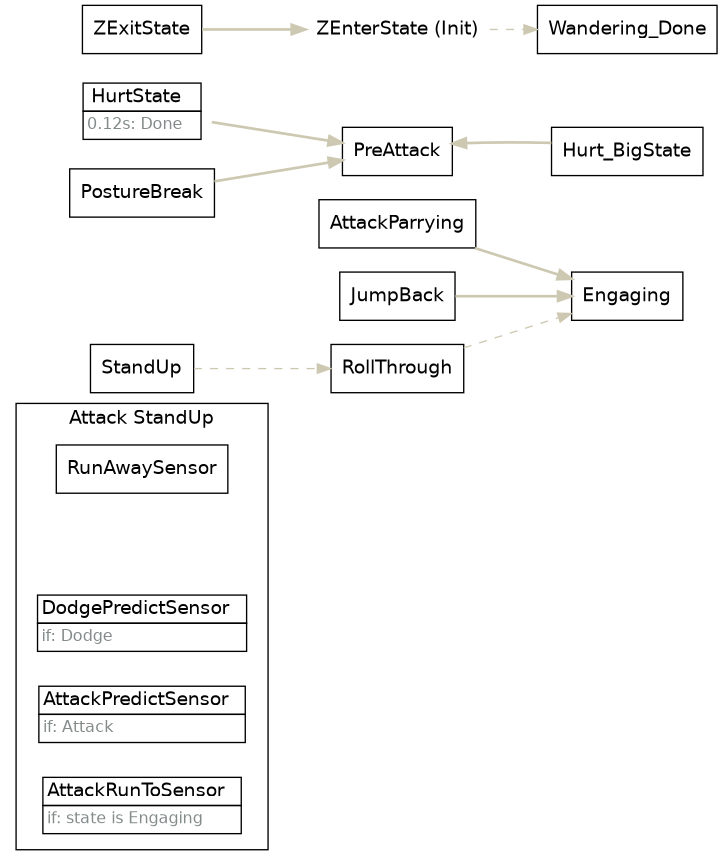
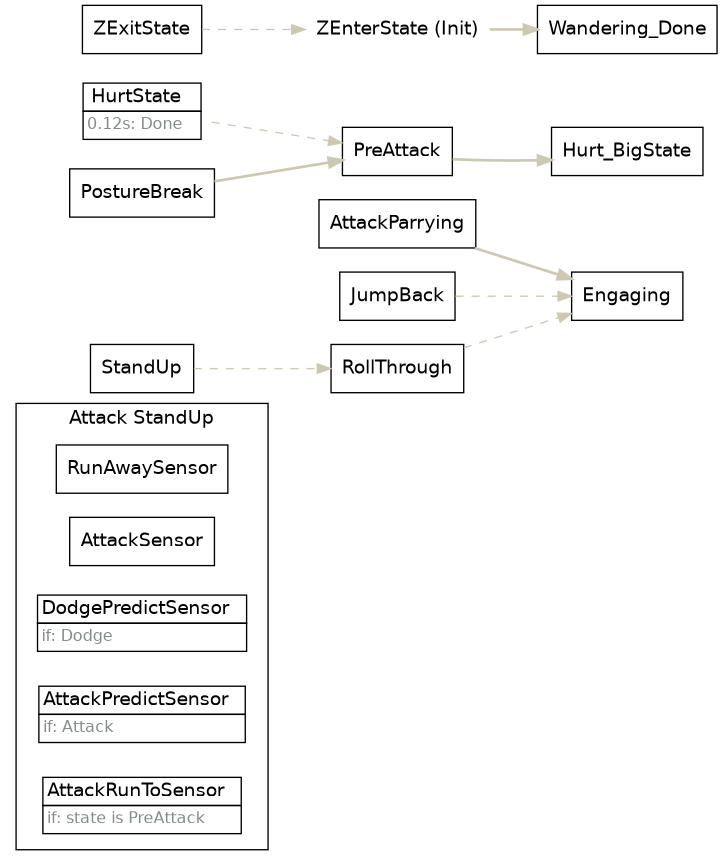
(247, 29) -> (247, 29)
(507, 29) -> (507, 29)
(270, 131) -> (270, 131)
(509, 142) -> (495, 160)
(507, 296) -> (507, 296)
none -> (142, 541)
(125, 818) -> (126, 818)
